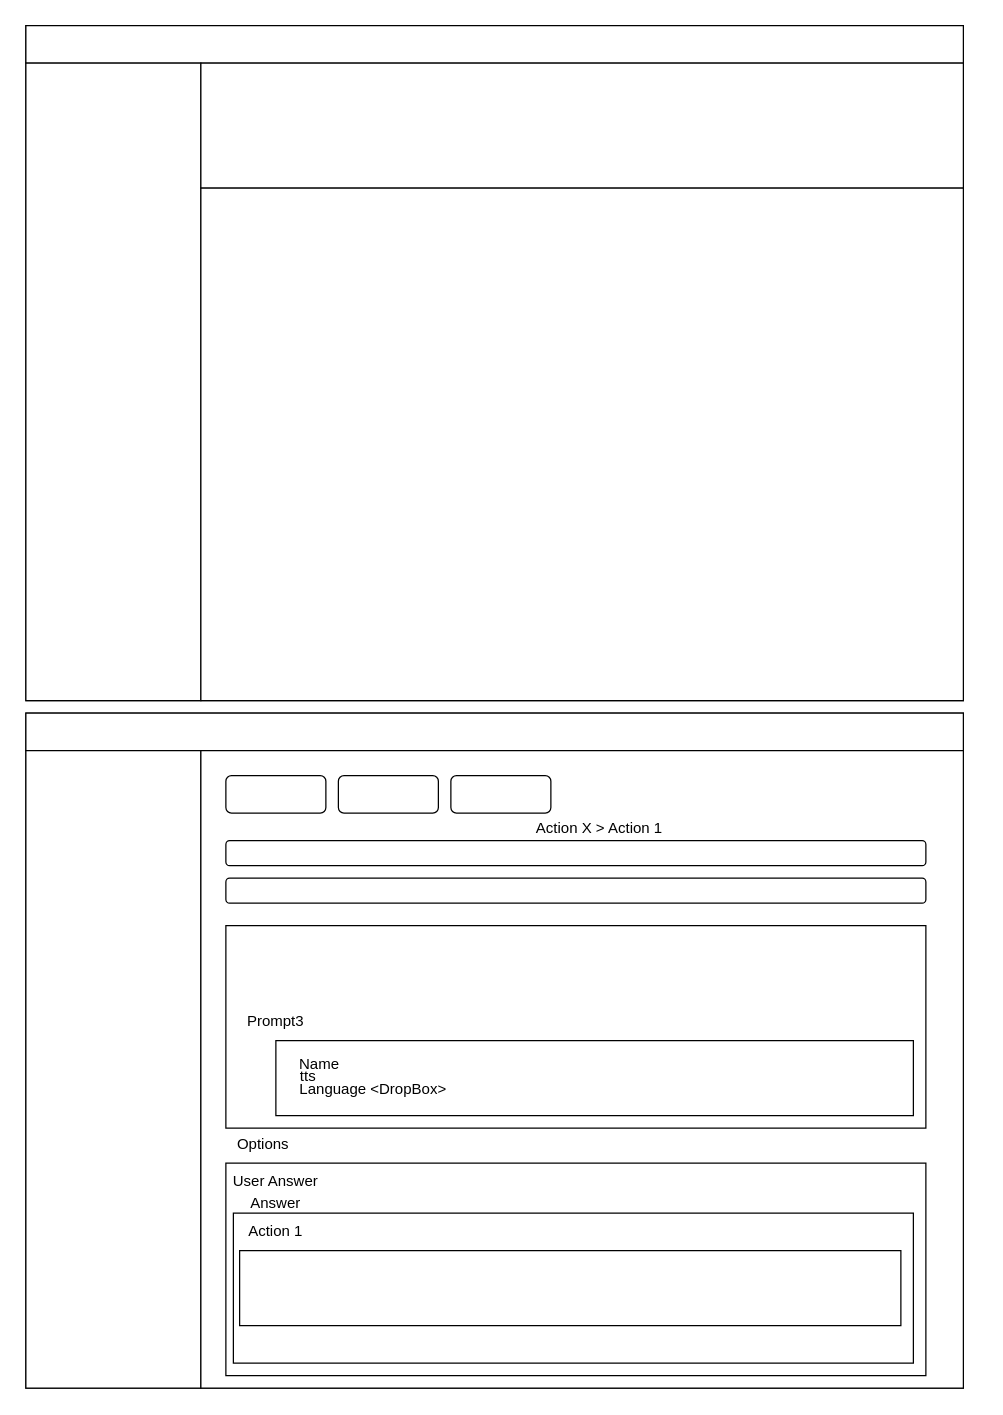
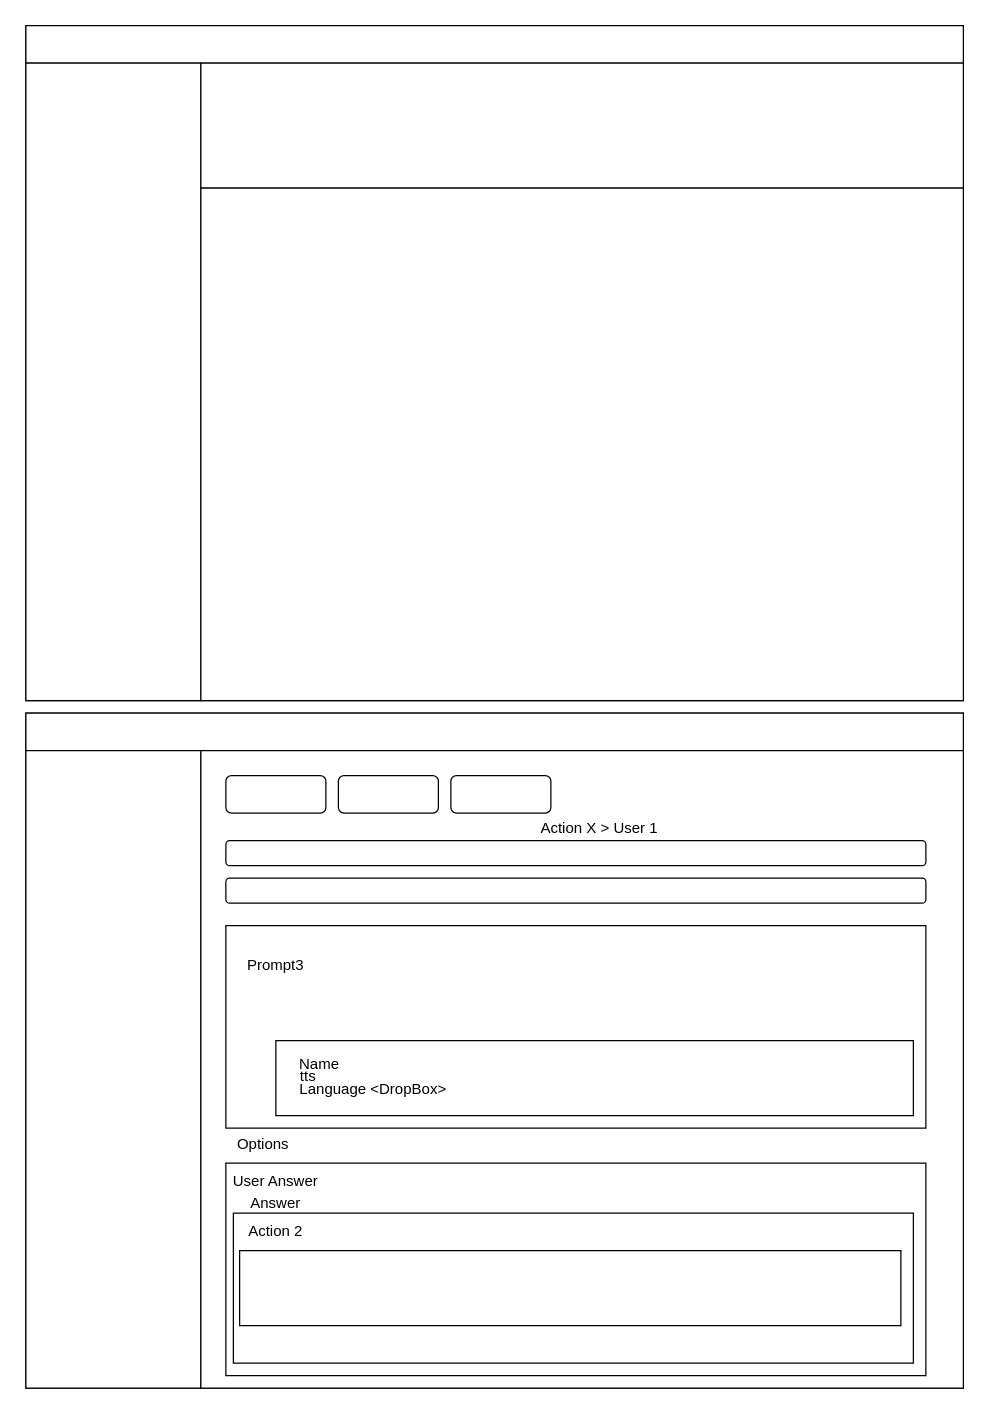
(599, 828) -> (599, 828)
(276, 1022) -> (276, 966)
(276, 1232) -> (276, 1232)
